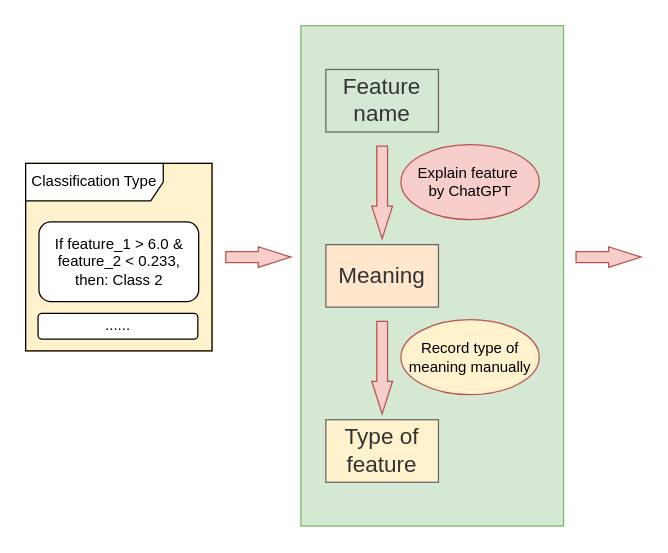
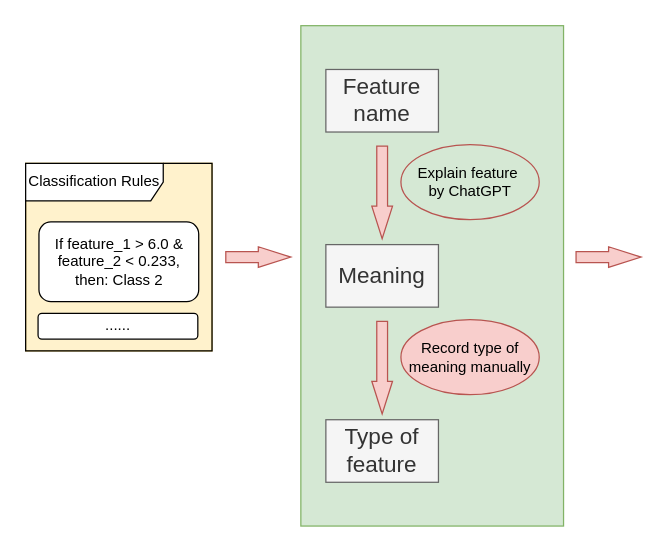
(382, 101) -> (382, 101)
(94, 182) -> (94, 182)
(470, 182) -> (470, 182)
(382, 276) -> (382, 276)
(470, 357) -> (470, 357)
(382, 451) -> (382, 451)
